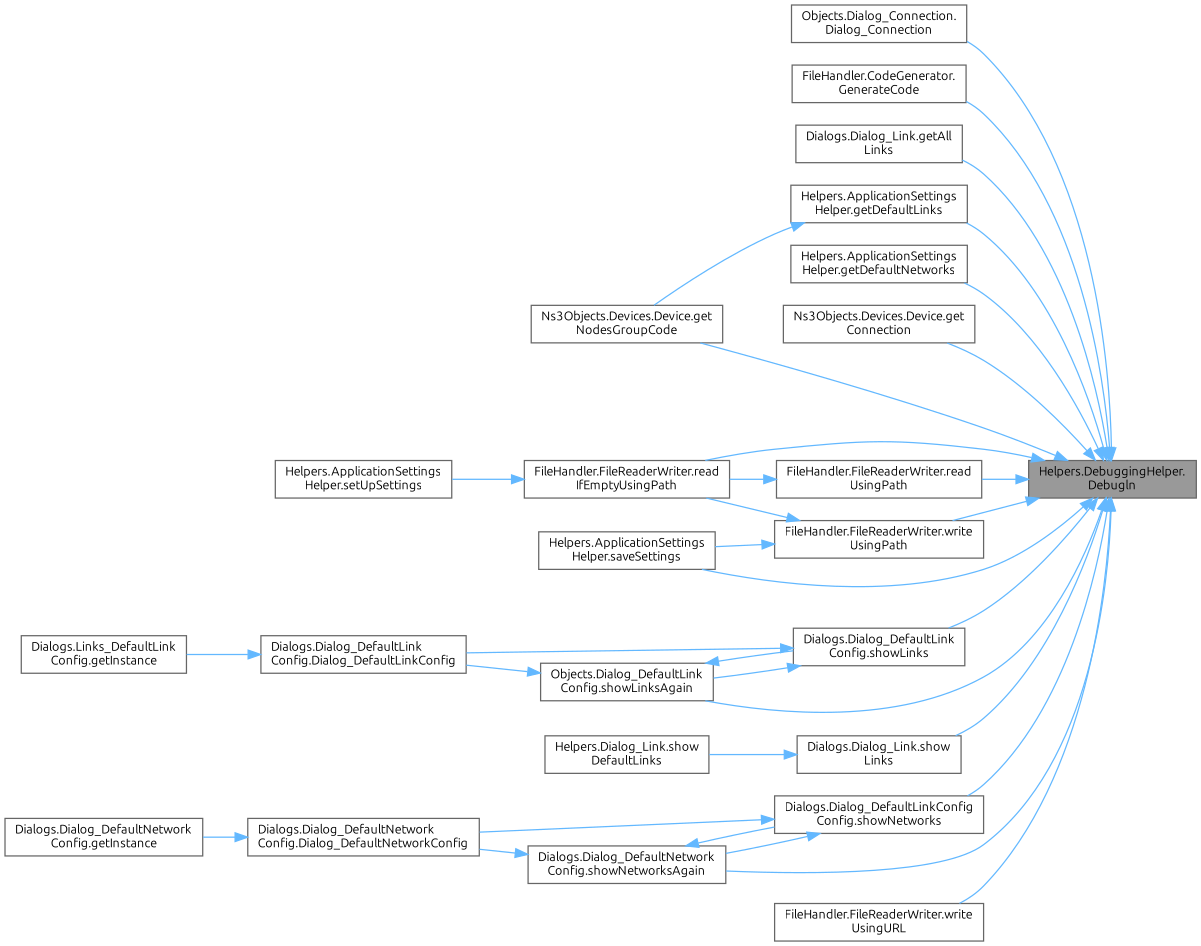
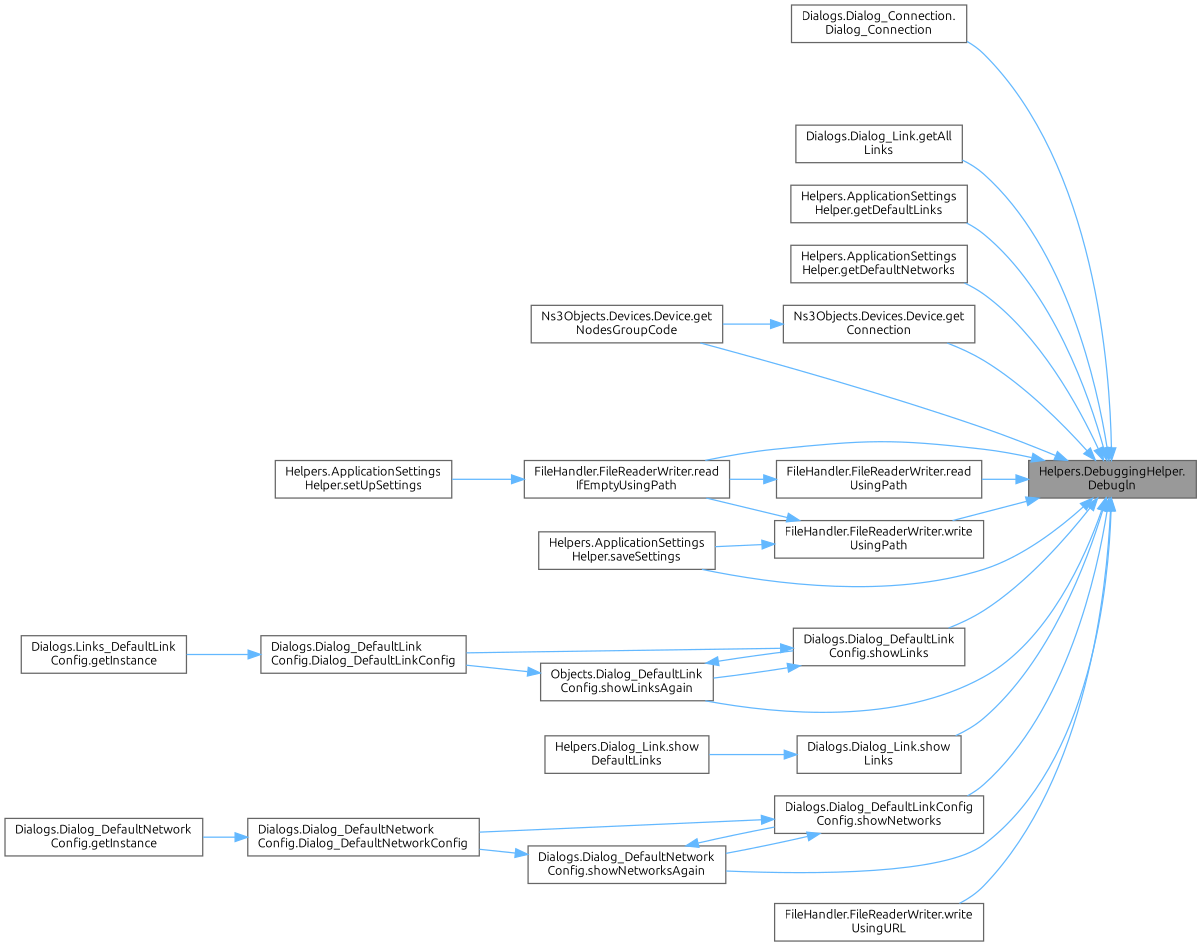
(879, 24) -> (879, 24)
(879, 84) -> none
(721, 262) -> (747, 324)
